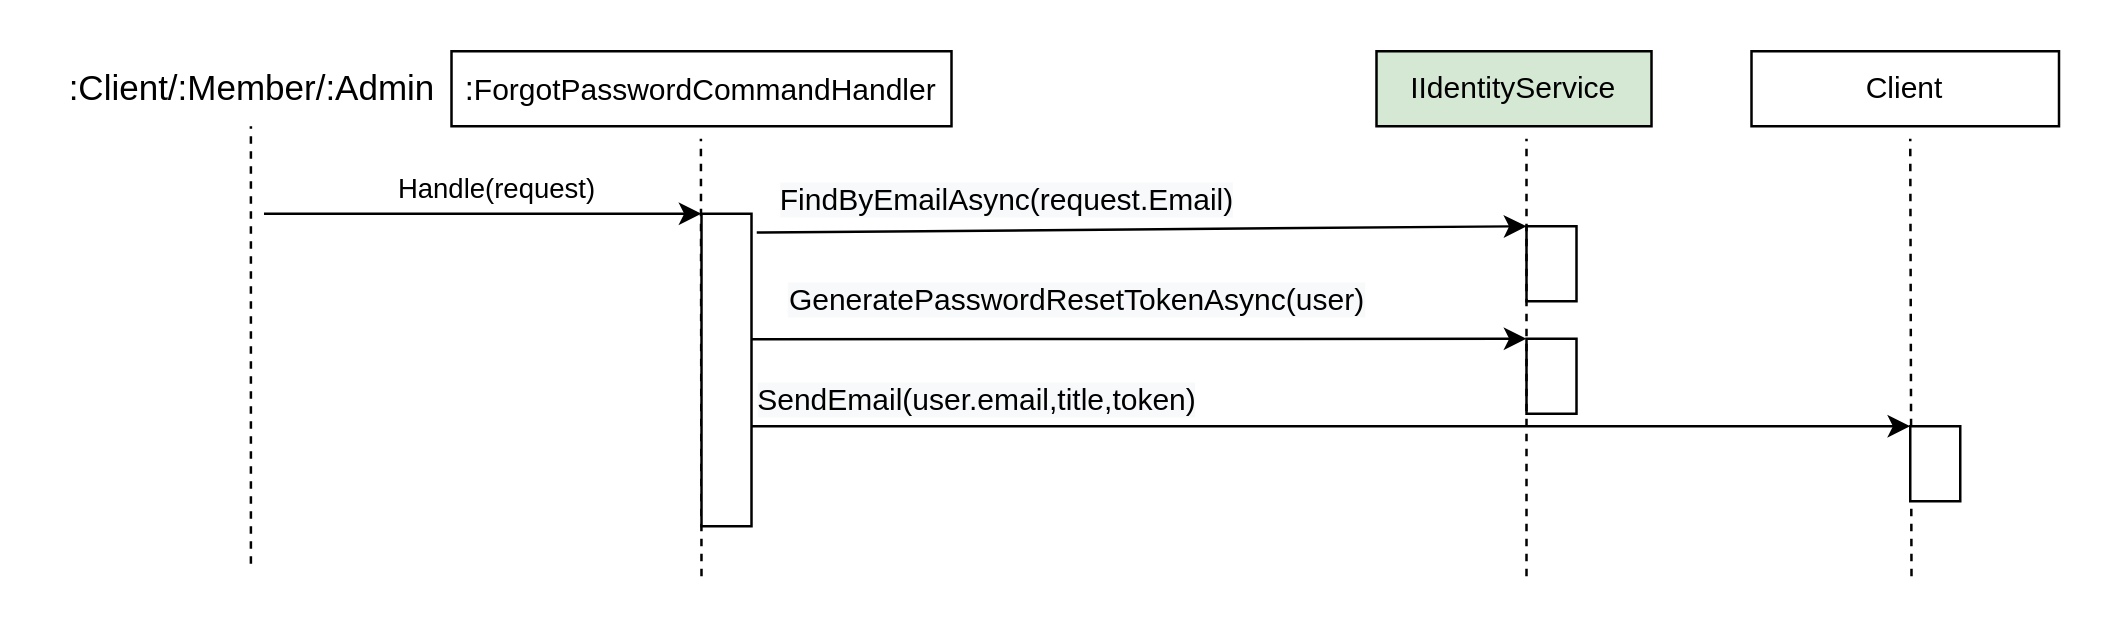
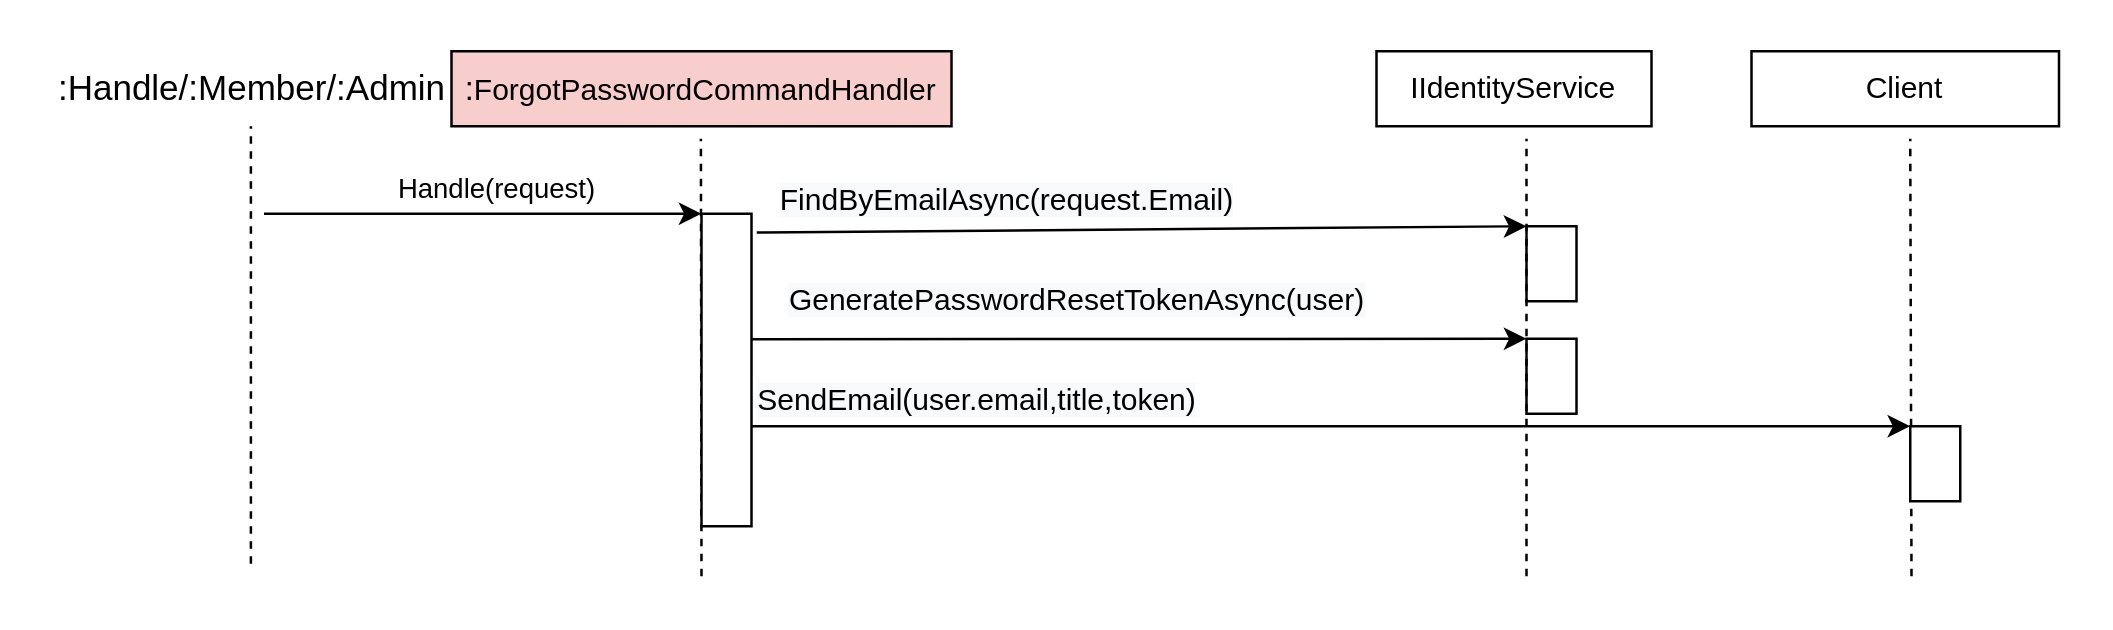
(253, 89) -> (253, 89)
(701, 89) -> (701, 89)
(1514, 89) -> (1514, 89)
